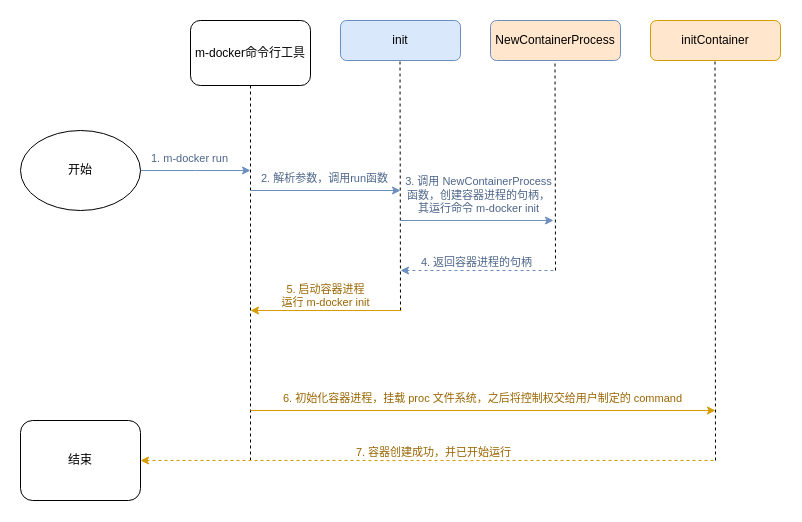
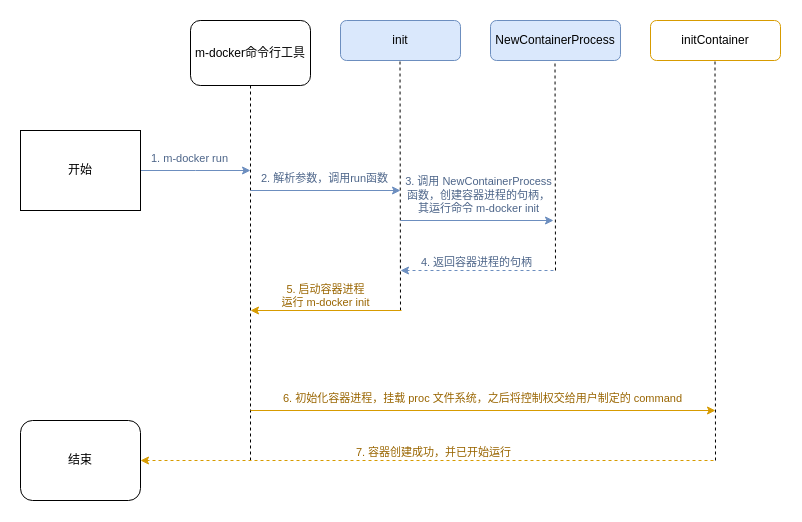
(556, 41) -> (556, 41)
(716, 41) -> (716, 41)
(81, 171) -> (81, 171)
